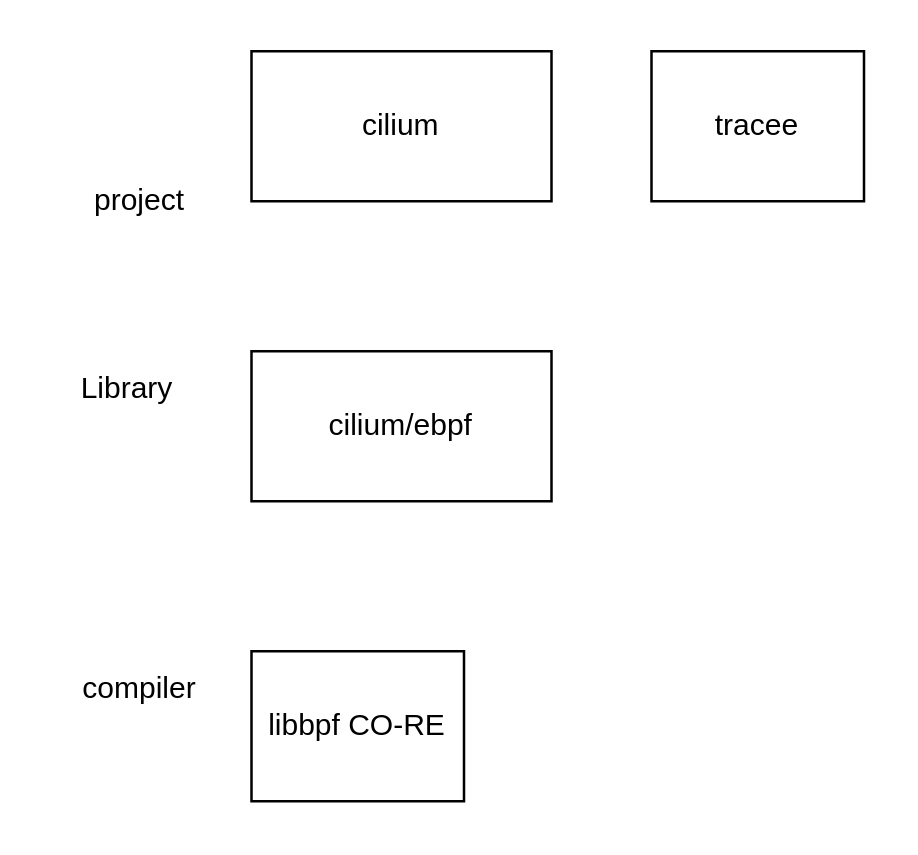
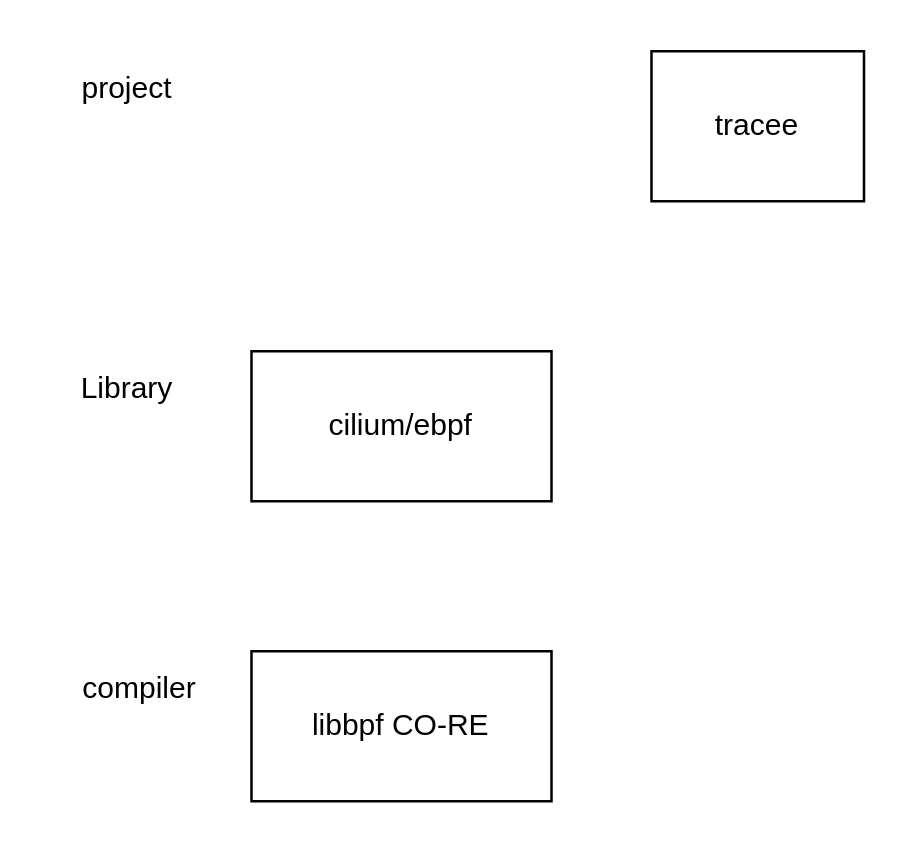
(401, 126) -> none
(139, 201) -> (126, 89)
(358, 726) -> (401, 726)
